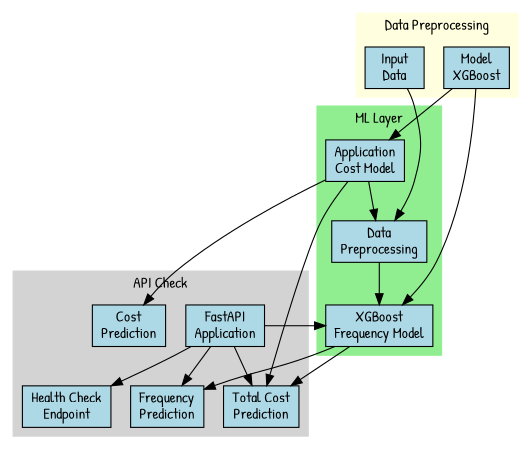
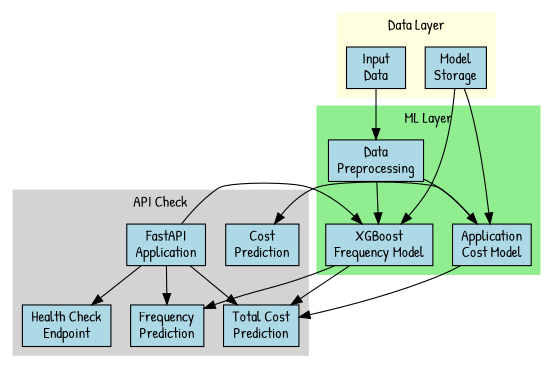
(437, 26) -> (416, 26)
(477, 68) -> (456, 68)
(371, 196) -> (449, 195)
